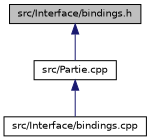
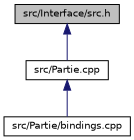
(75, 14) -> (67, 14)
(75, 126) -> (67, 126)
